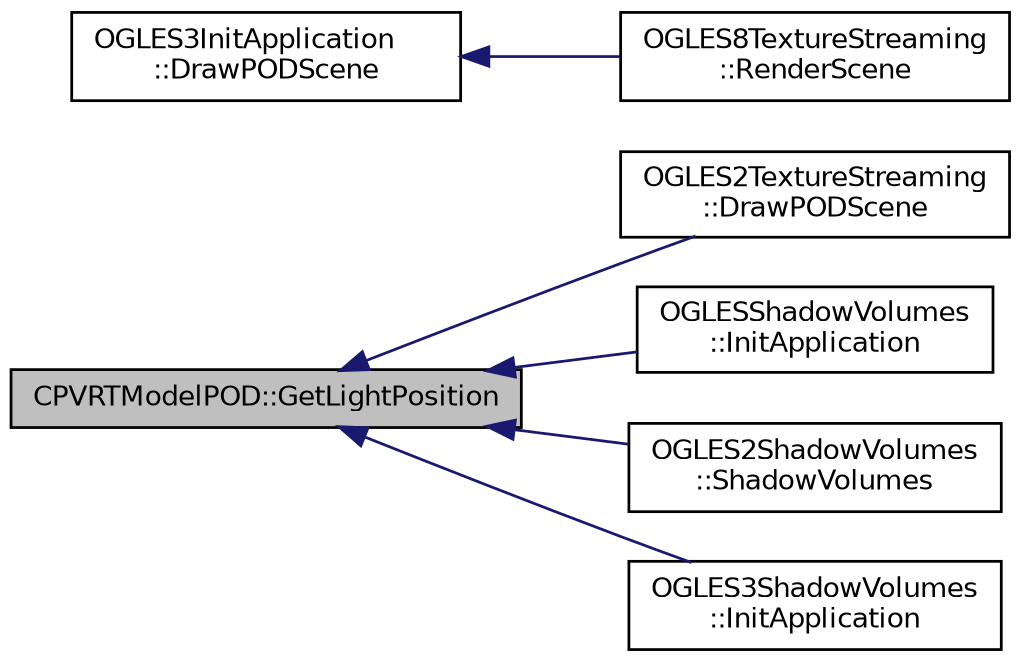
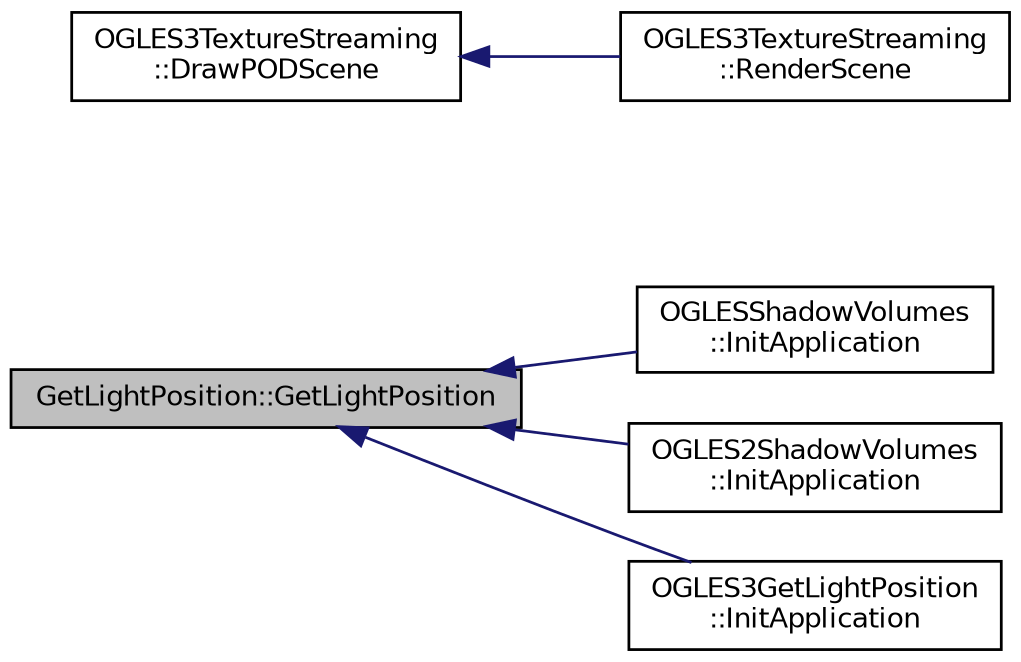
(266, 57) -> (266, 57)
(815, 57) -> (815, 57)
(815, 194) -> none
(266, 399) -> (266, 399)
(815, 468) -> (815, 468)
(815, 605) -> (815, 605)
